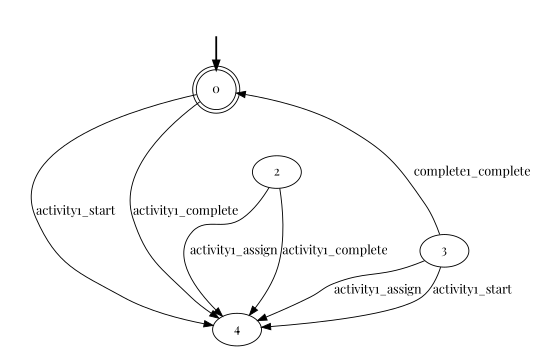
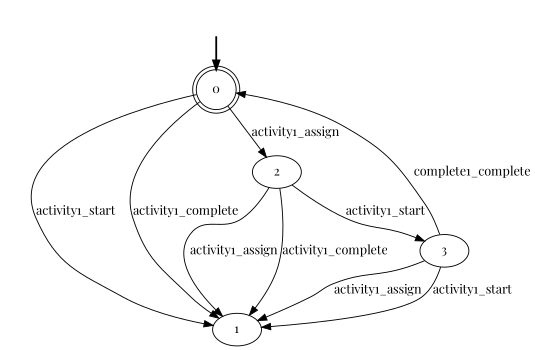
none -> (244, 128)
none -> (350, 220)
(237, 330) -> (237, 330)
